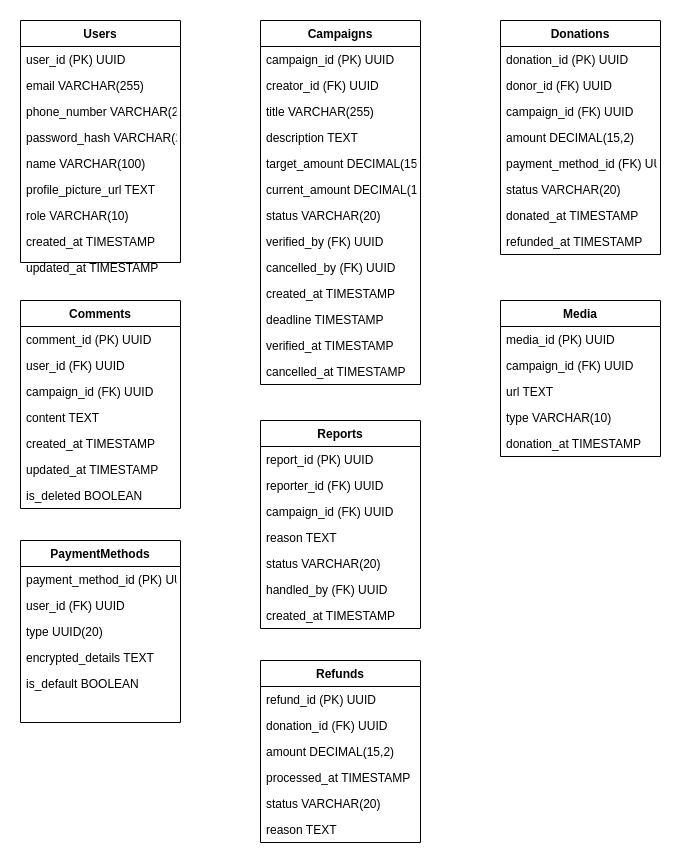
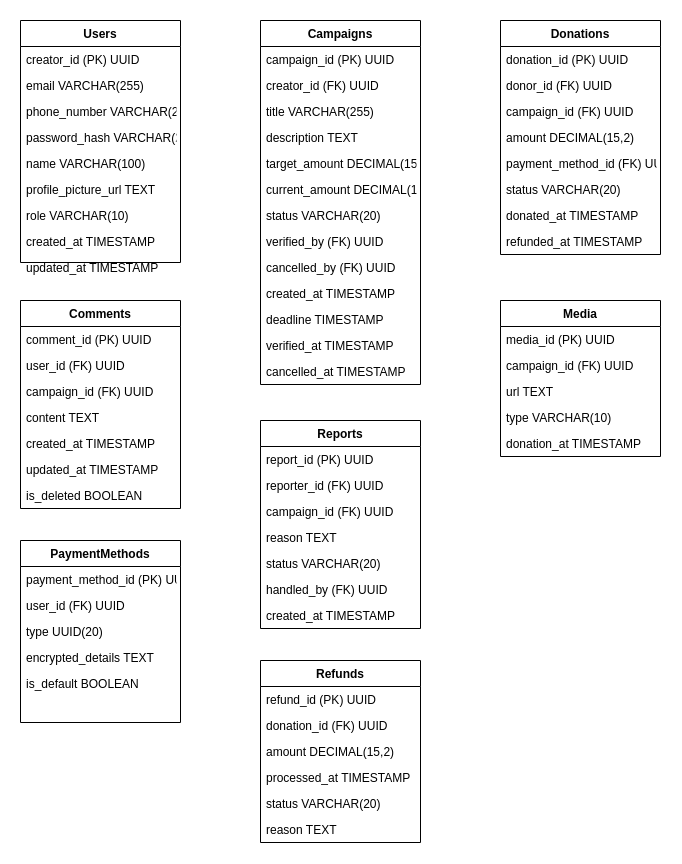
(78, 60) -> (89, 60)
